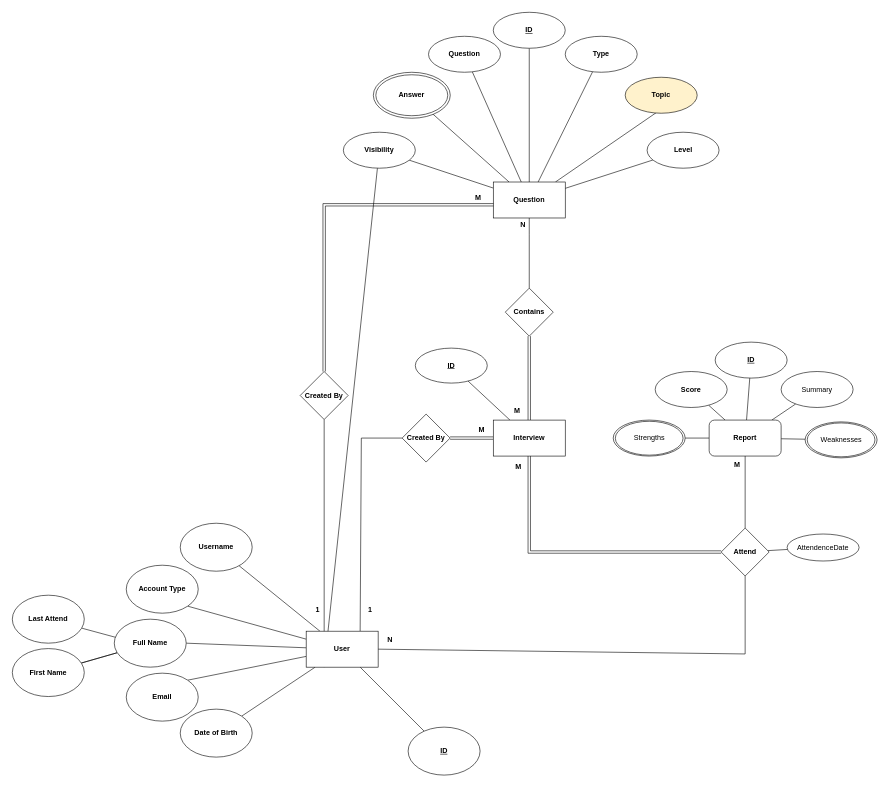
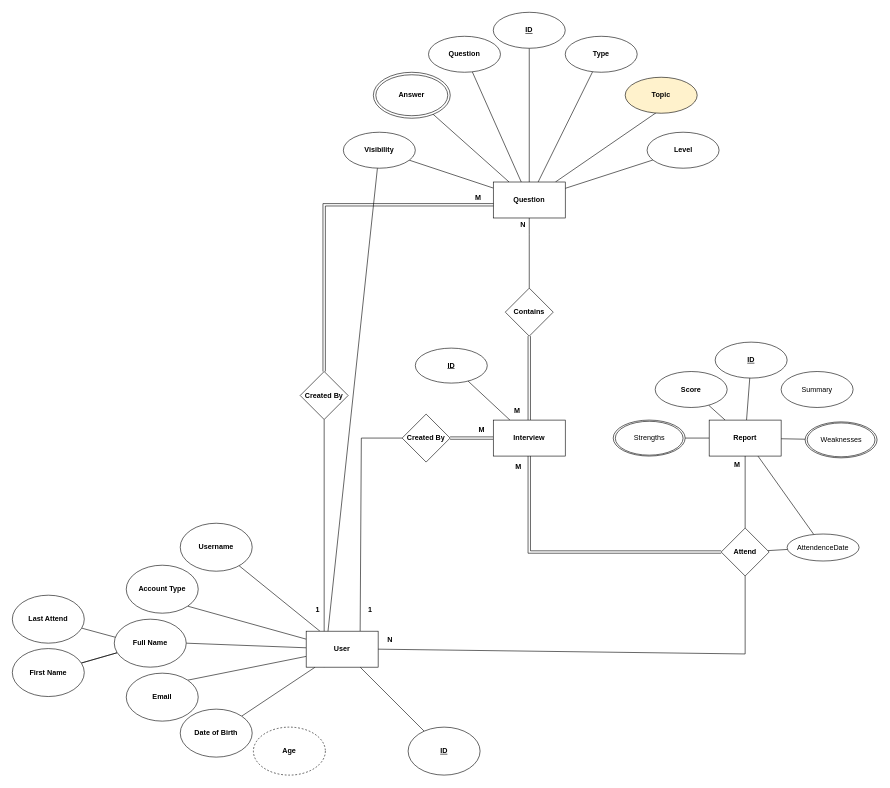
(784, 412) -> (786, 496)
(746, 438) -> (746, 438)
none -> (290, 752)
